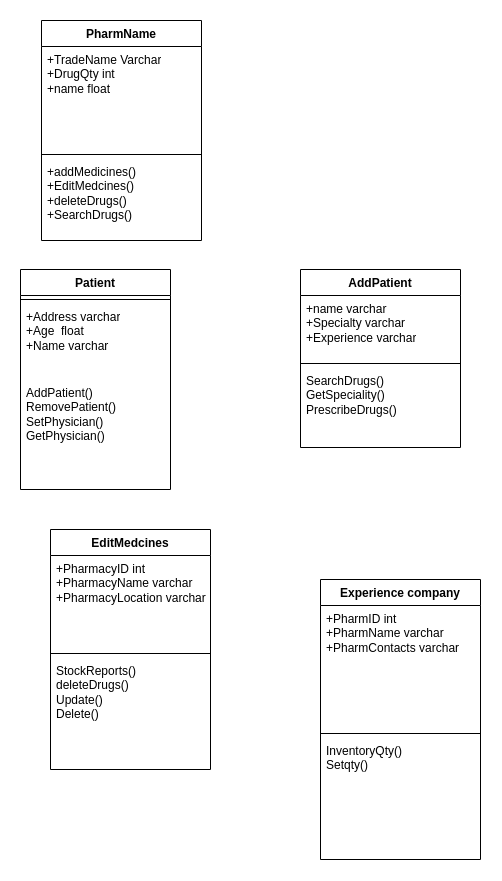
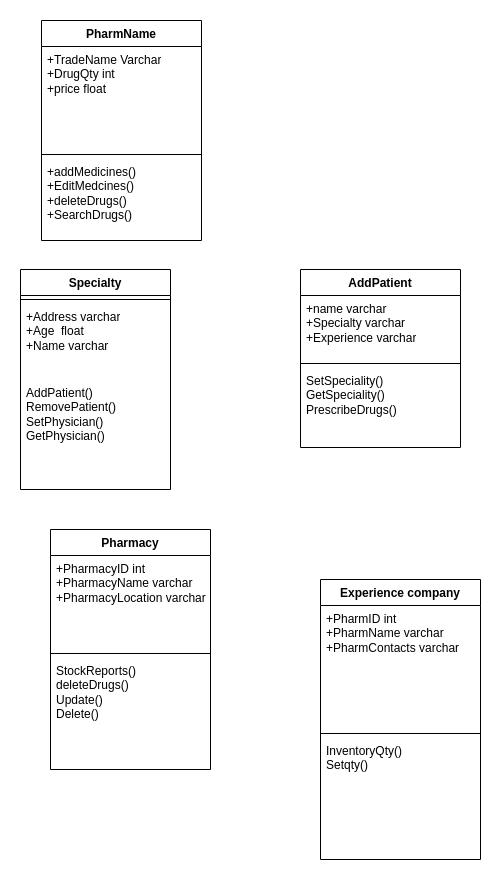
(106, 75) -> (106, 75)
(96, 284) -> (96, 284)
(359, 396) -> (359, 396)
(131, 544) -> (131, 544)
